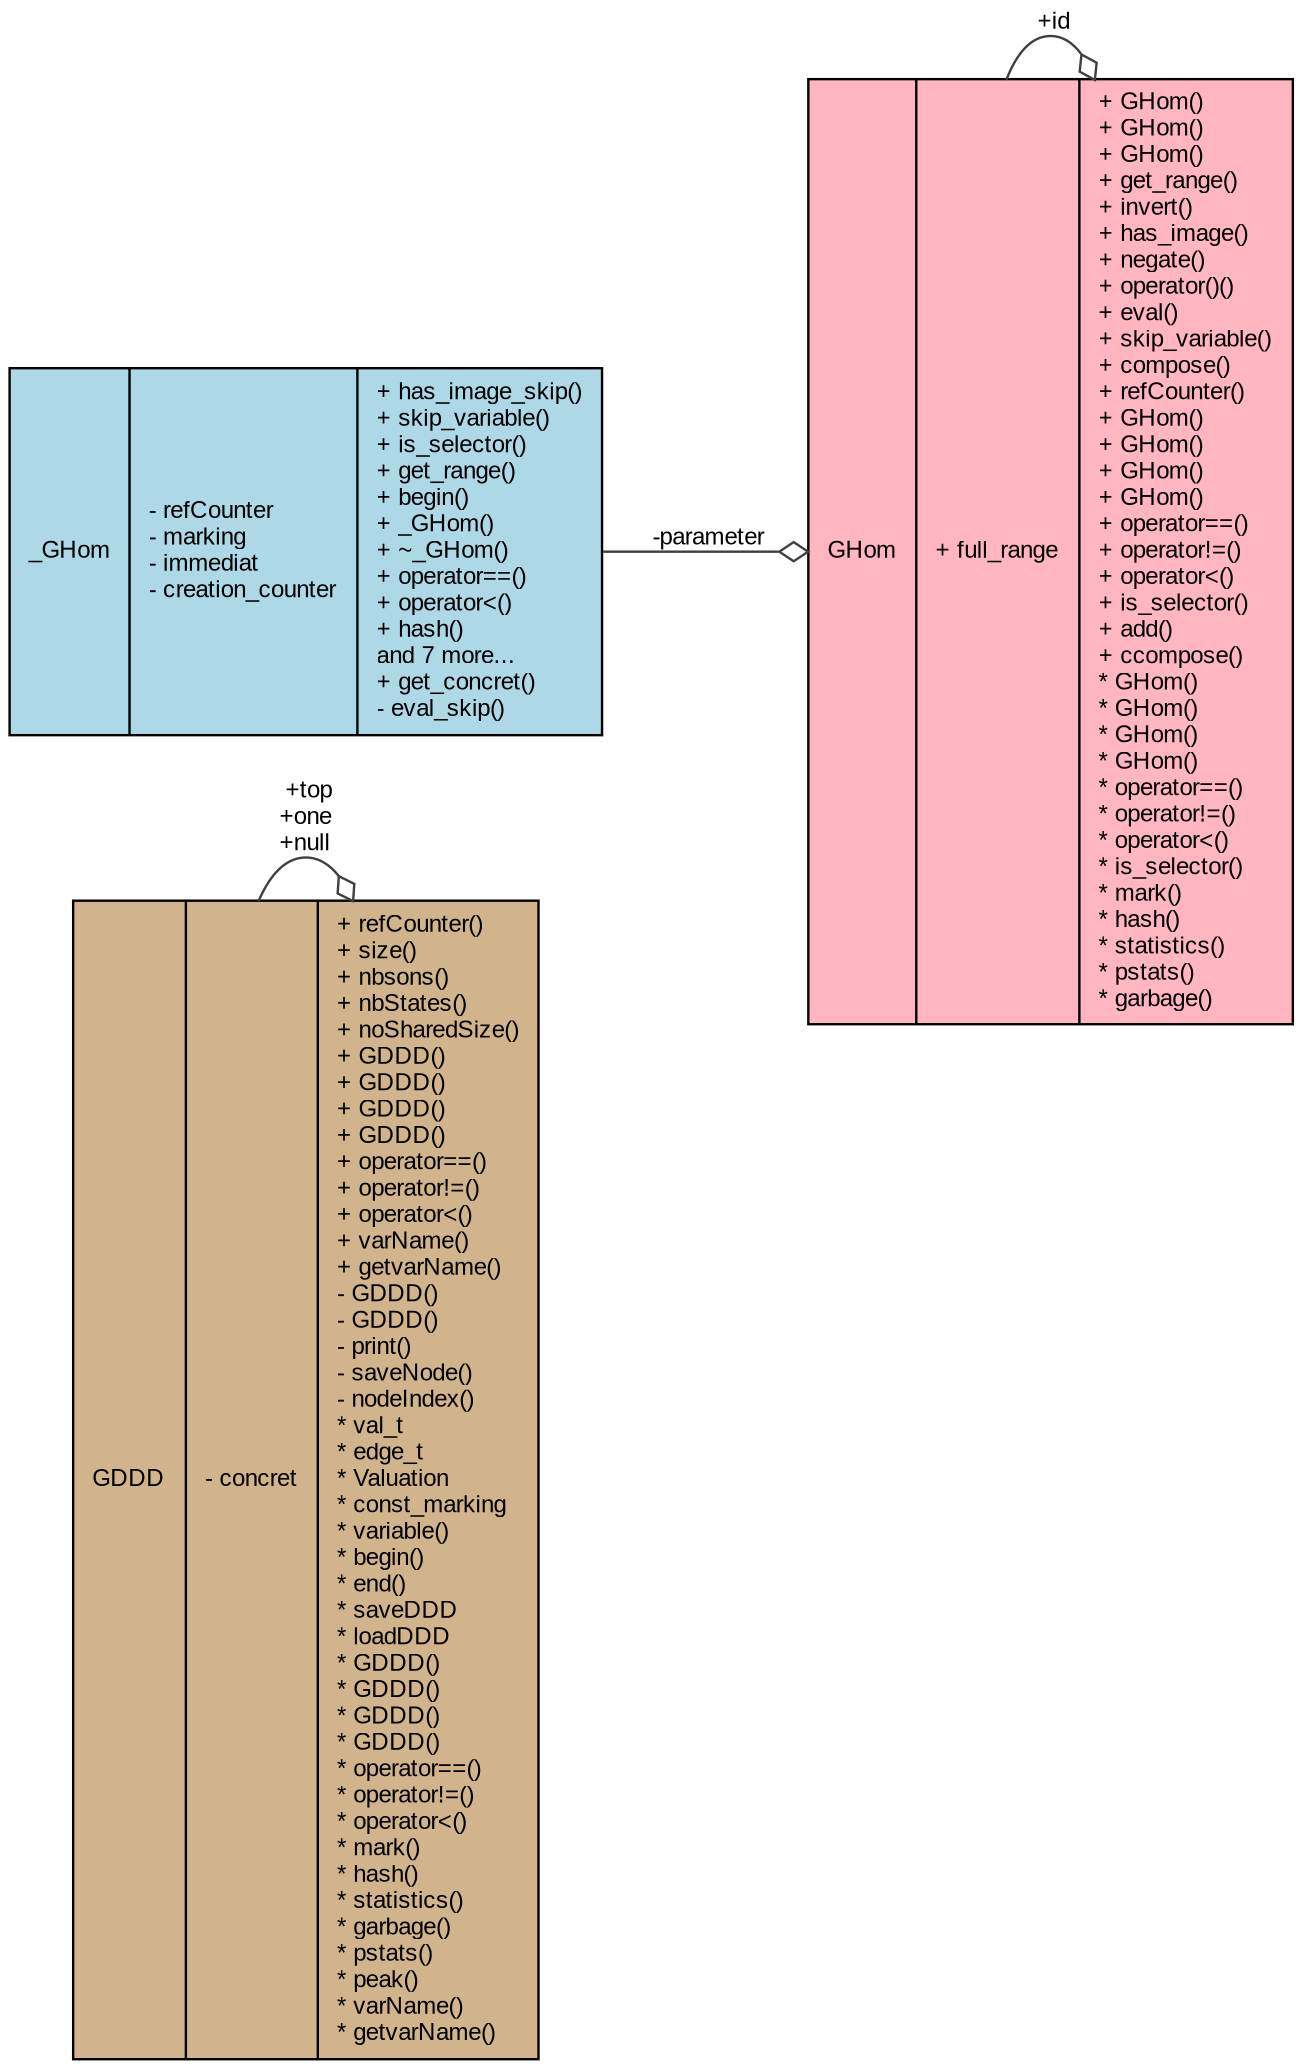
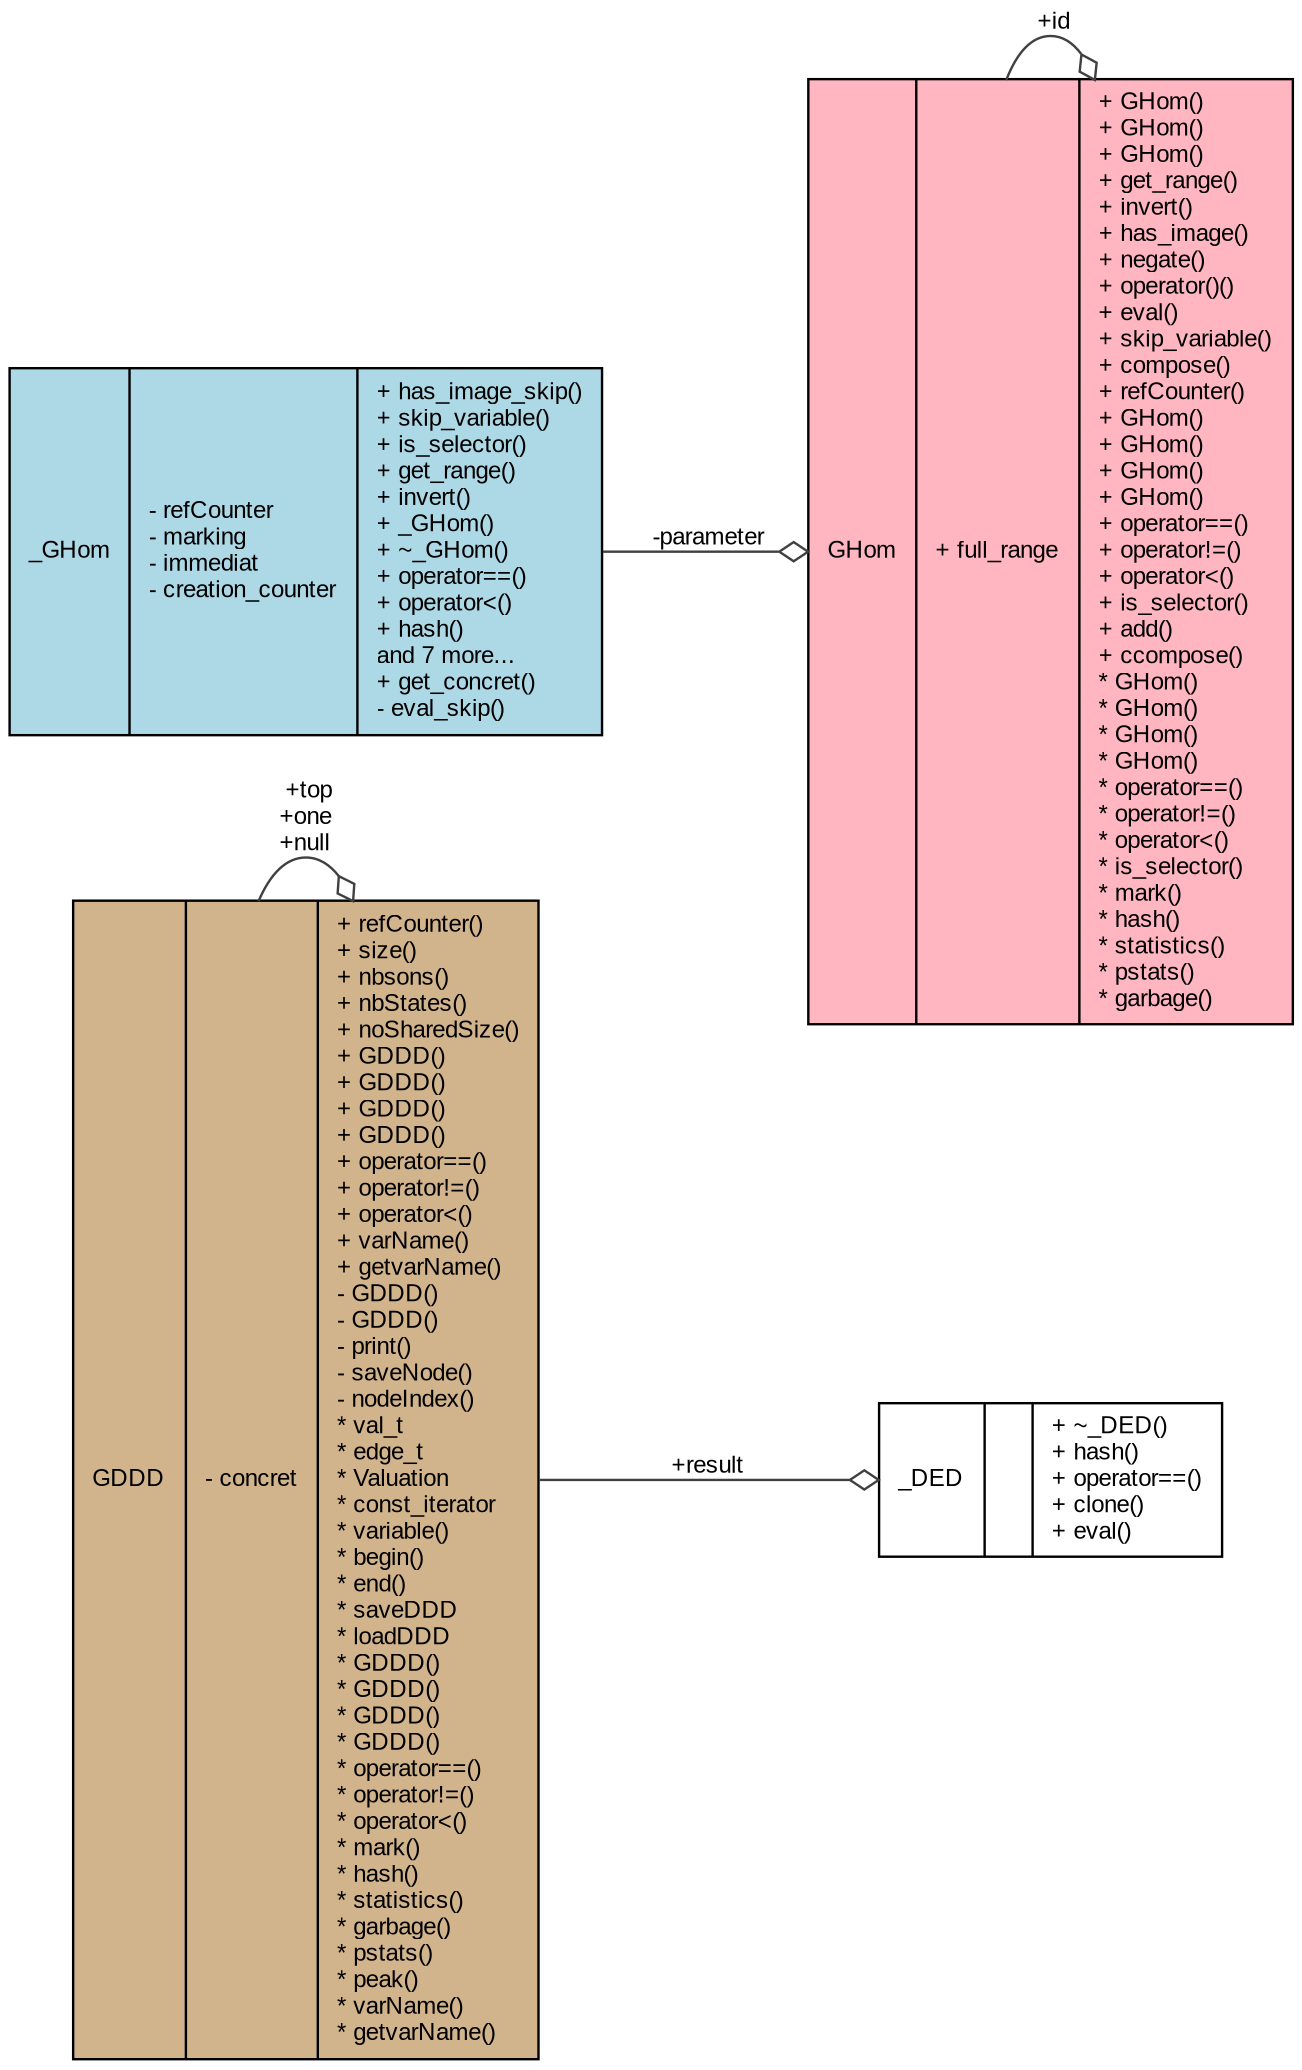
(423, 498) -> (425, 498)
none -> (1051, 1480)
(422, 1505) -> (417, 1505)
